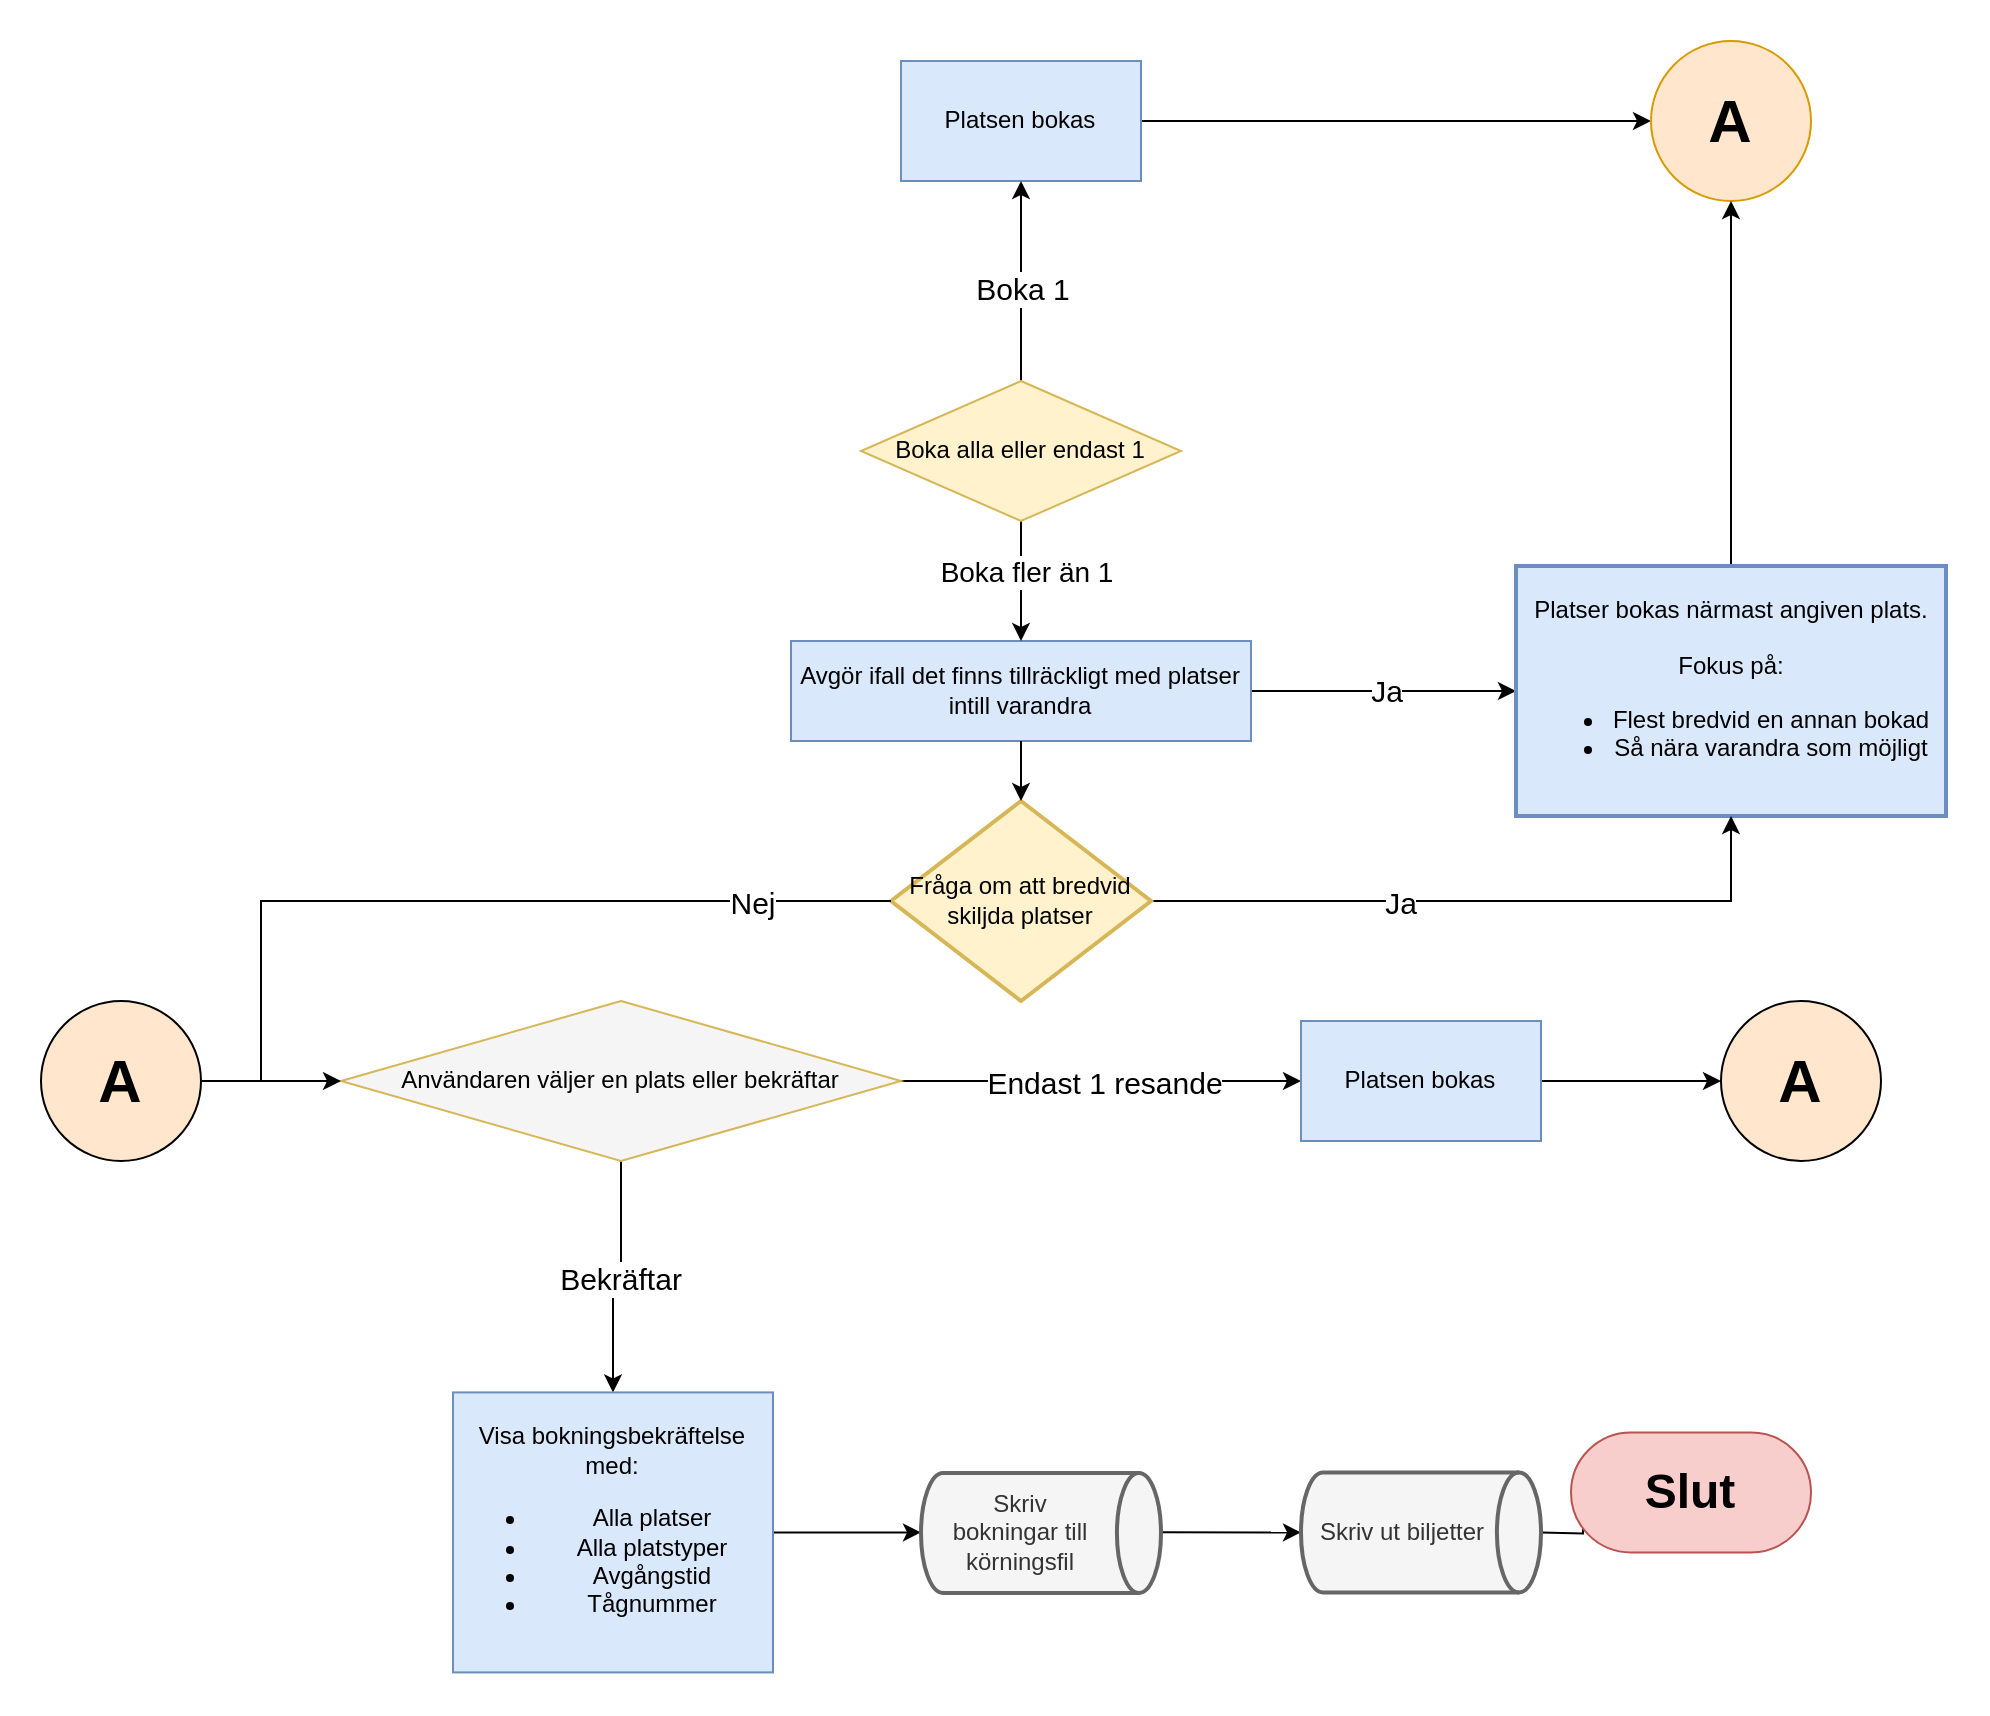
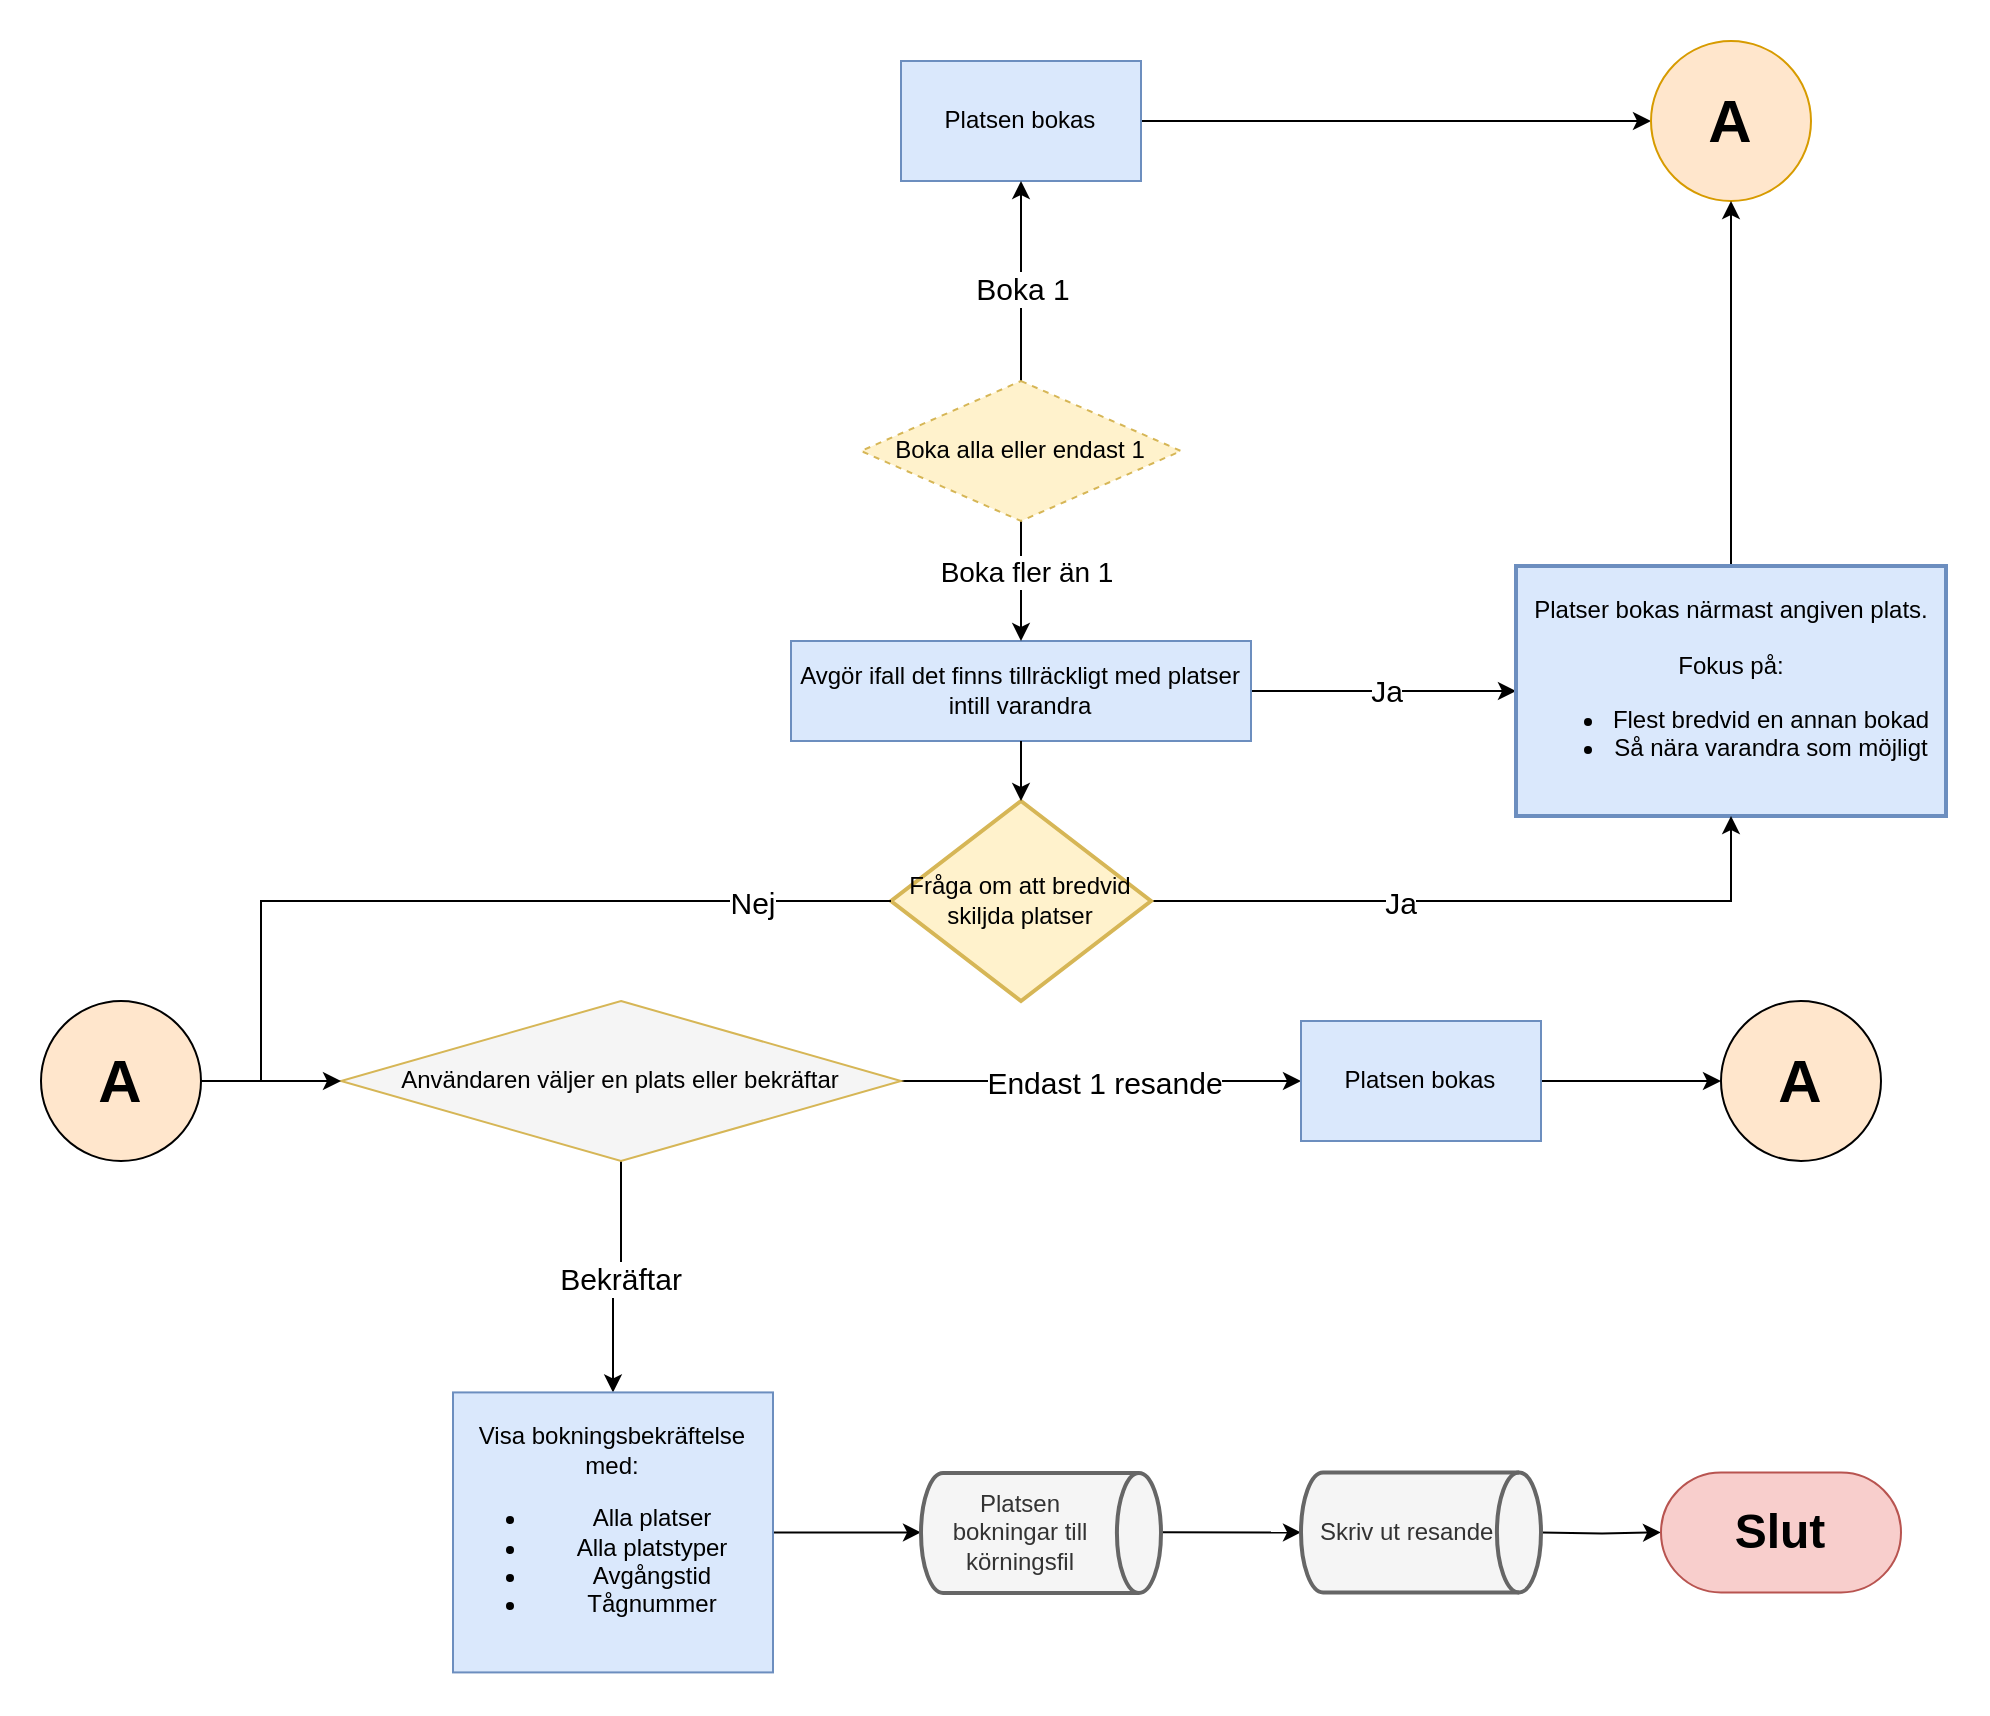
(1021, 451) -> (1021, 451)
(1691, 1492) -> (1781, 1532)
(1021, 1533) -> (1021, 1533)
(1426, 1533) -> (1419, 1533)
